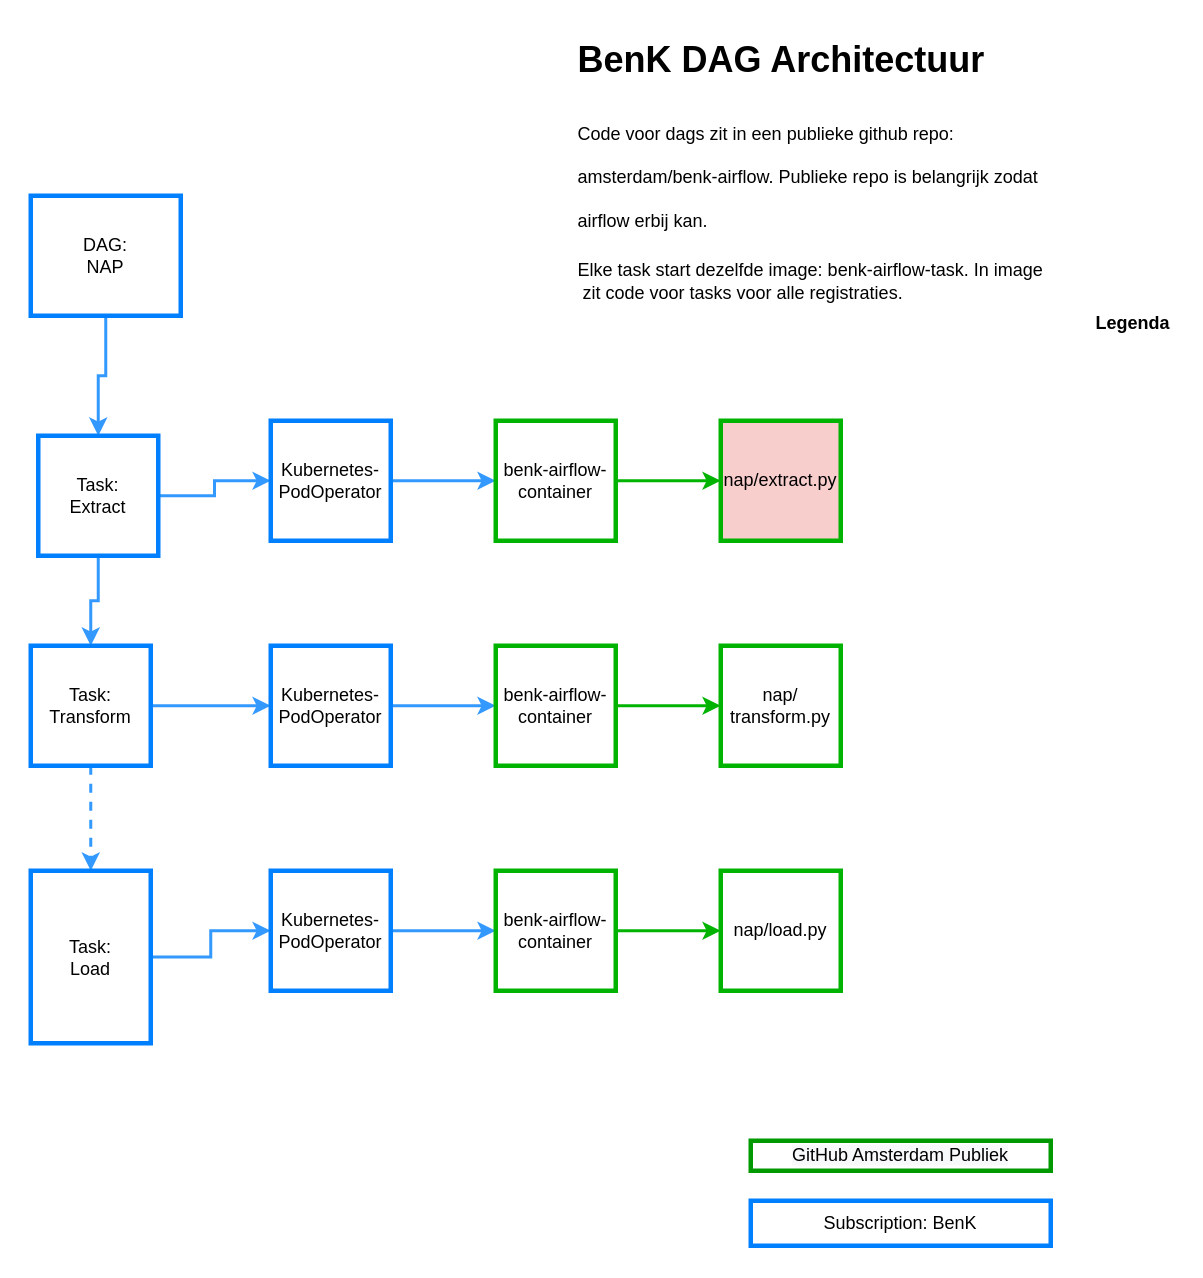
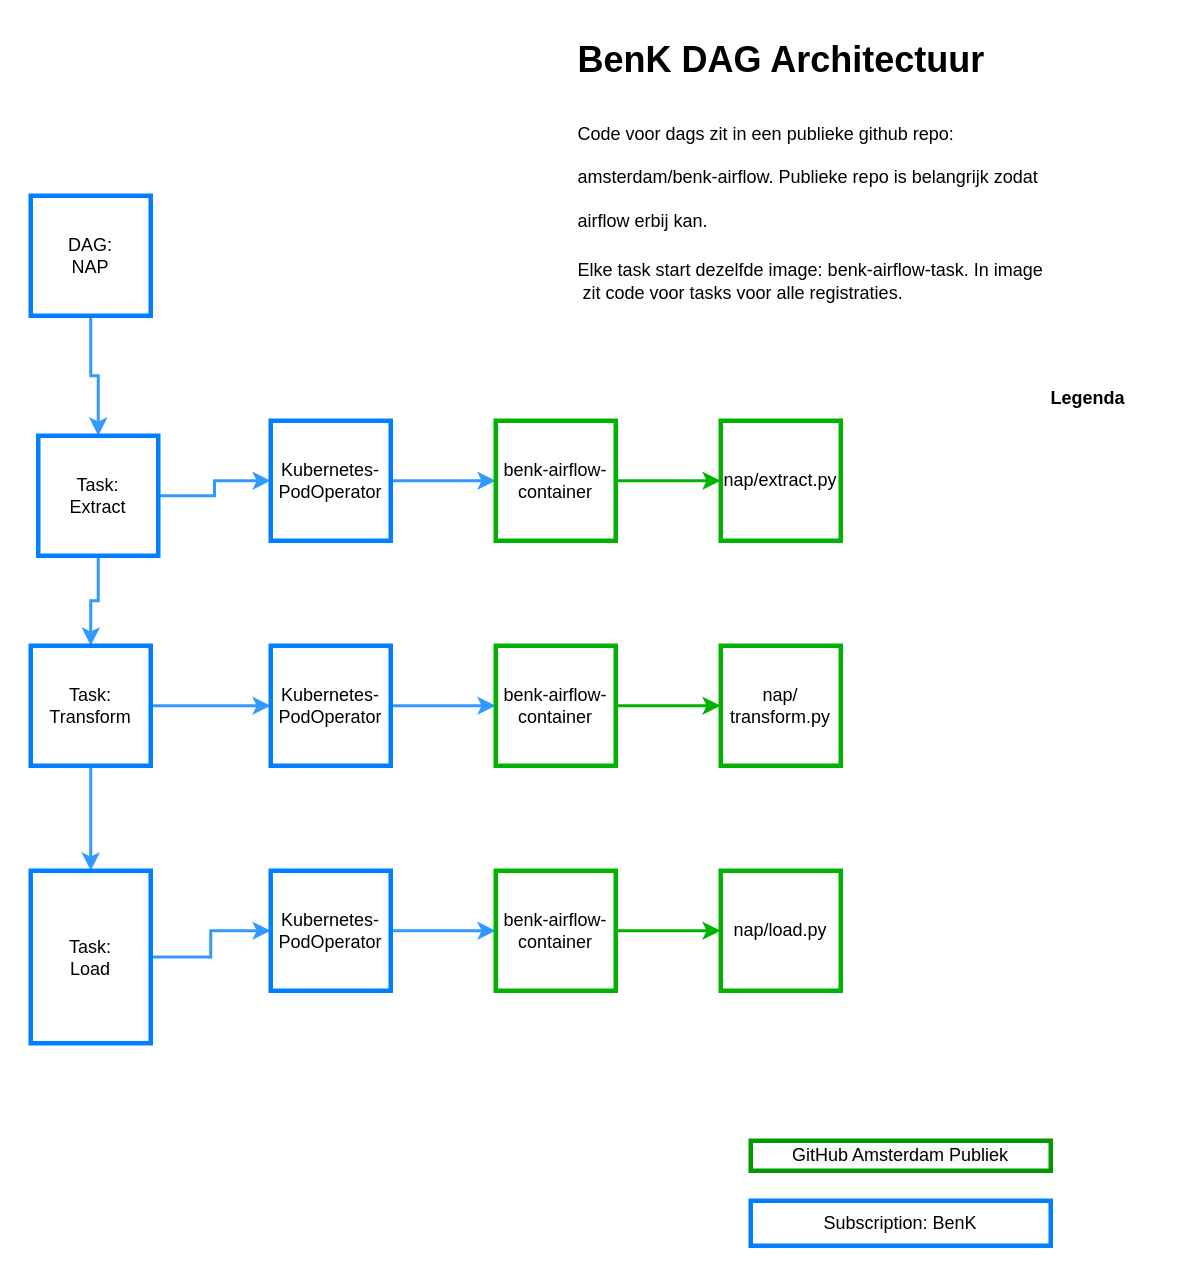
(106, 256) -> (91, 256)
(1133, 323) -> (1088, 398)
(781, 481) -> (781, 481)
(91, 815) -> (91, 815)
